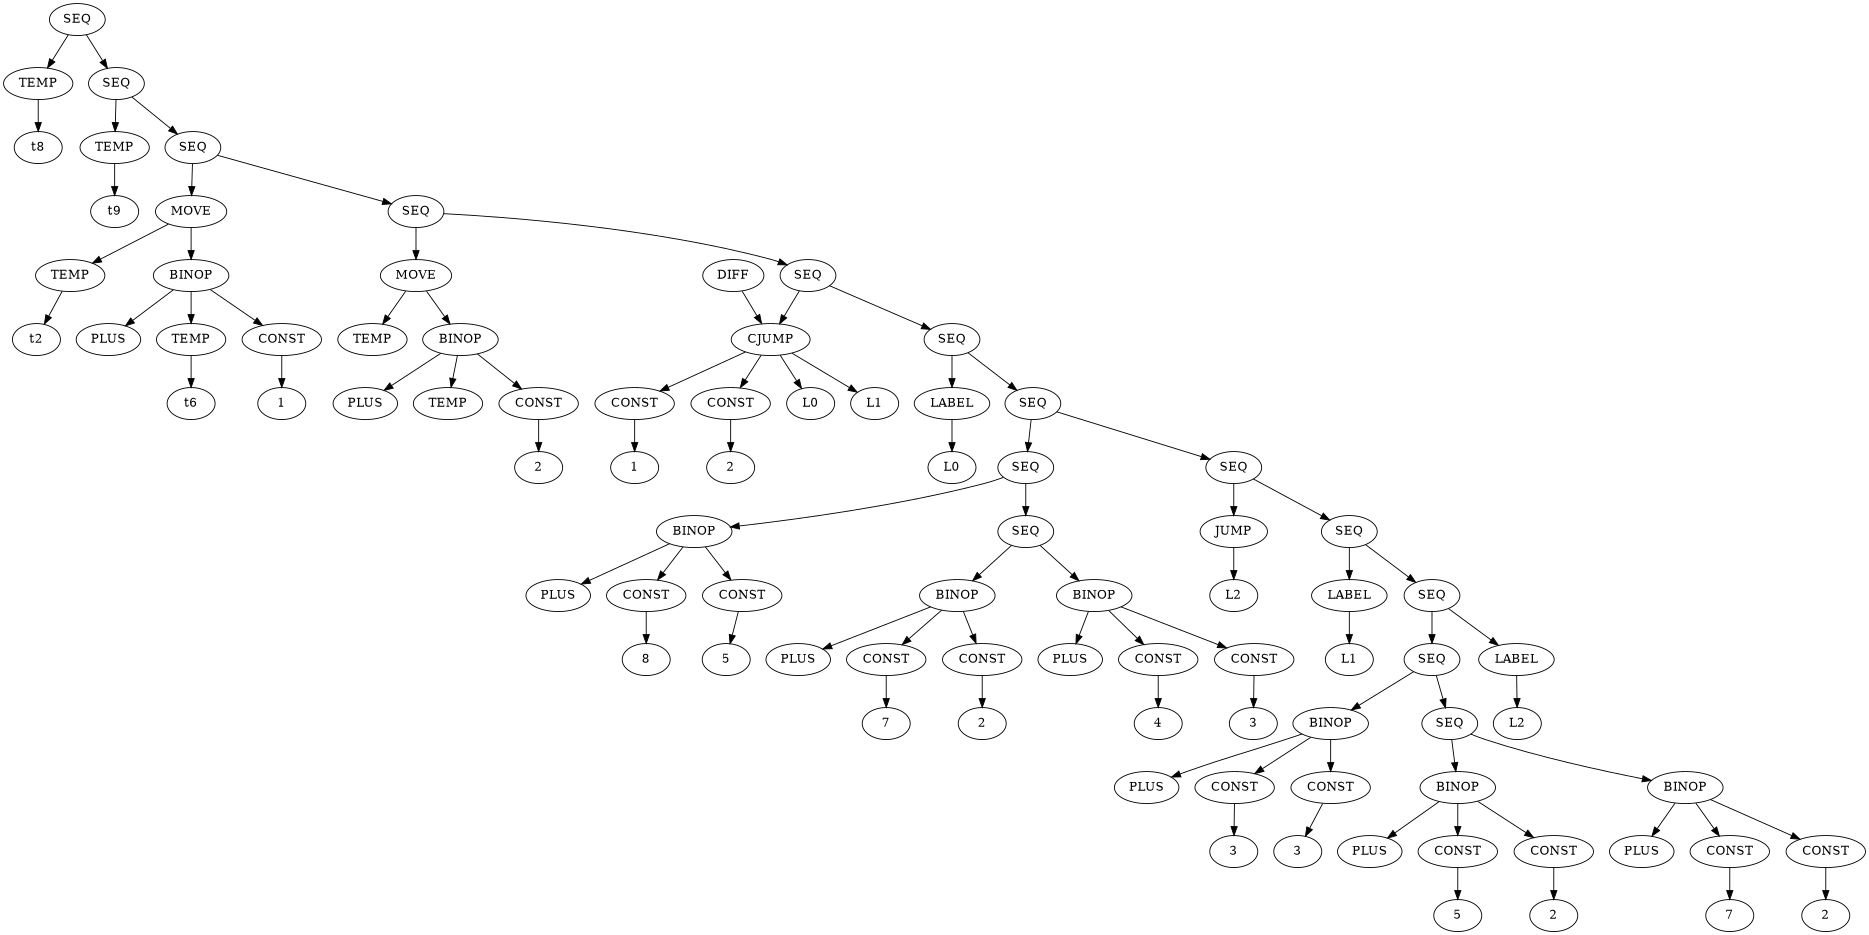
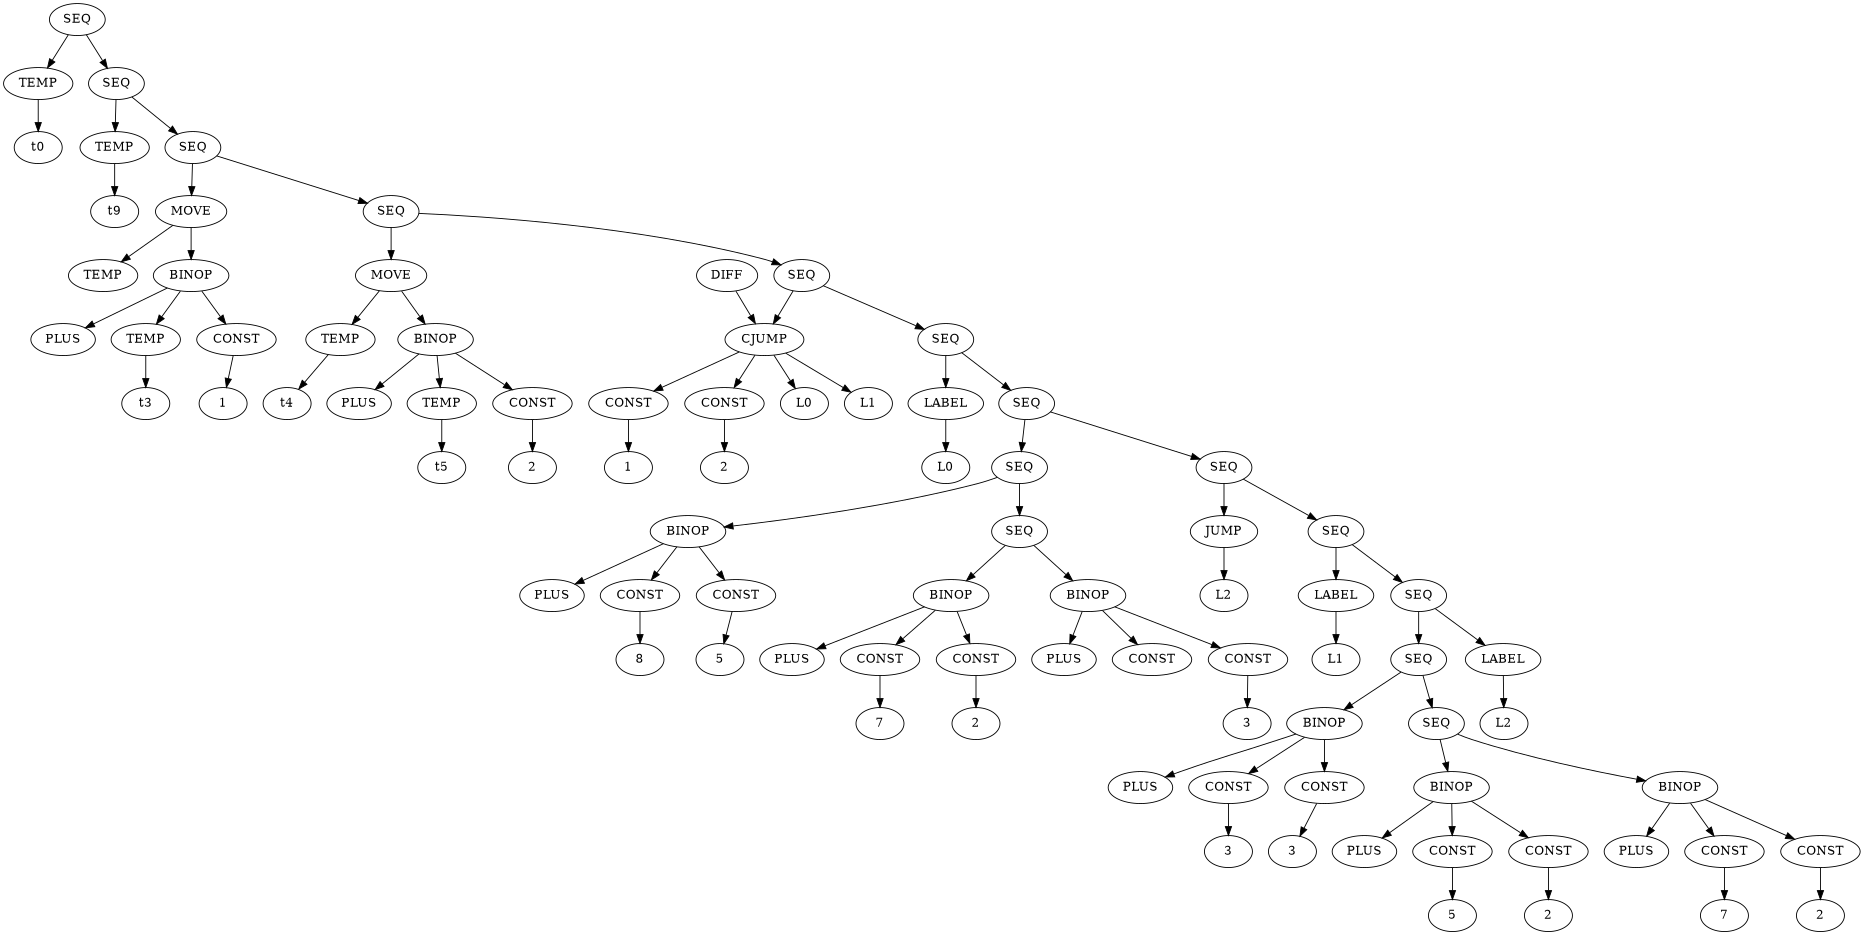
(38, 148) -> (38, 148)
(36, 340) -> none
(191, 404) -> (146, 404)
none -> (287, 404)
none -> (442, 468)
(1158, 724) -> none
